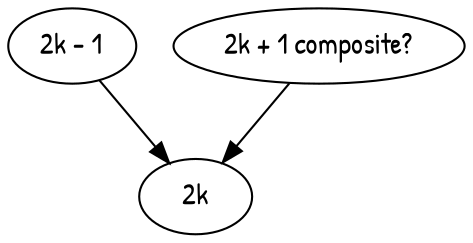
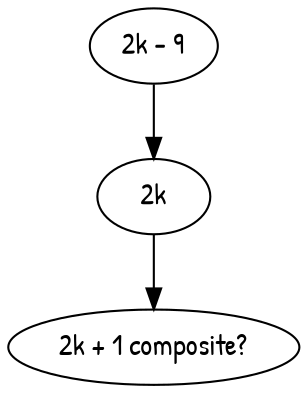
(72, 46) -> (154, 46)
(263, 115) -> (154, 262)
